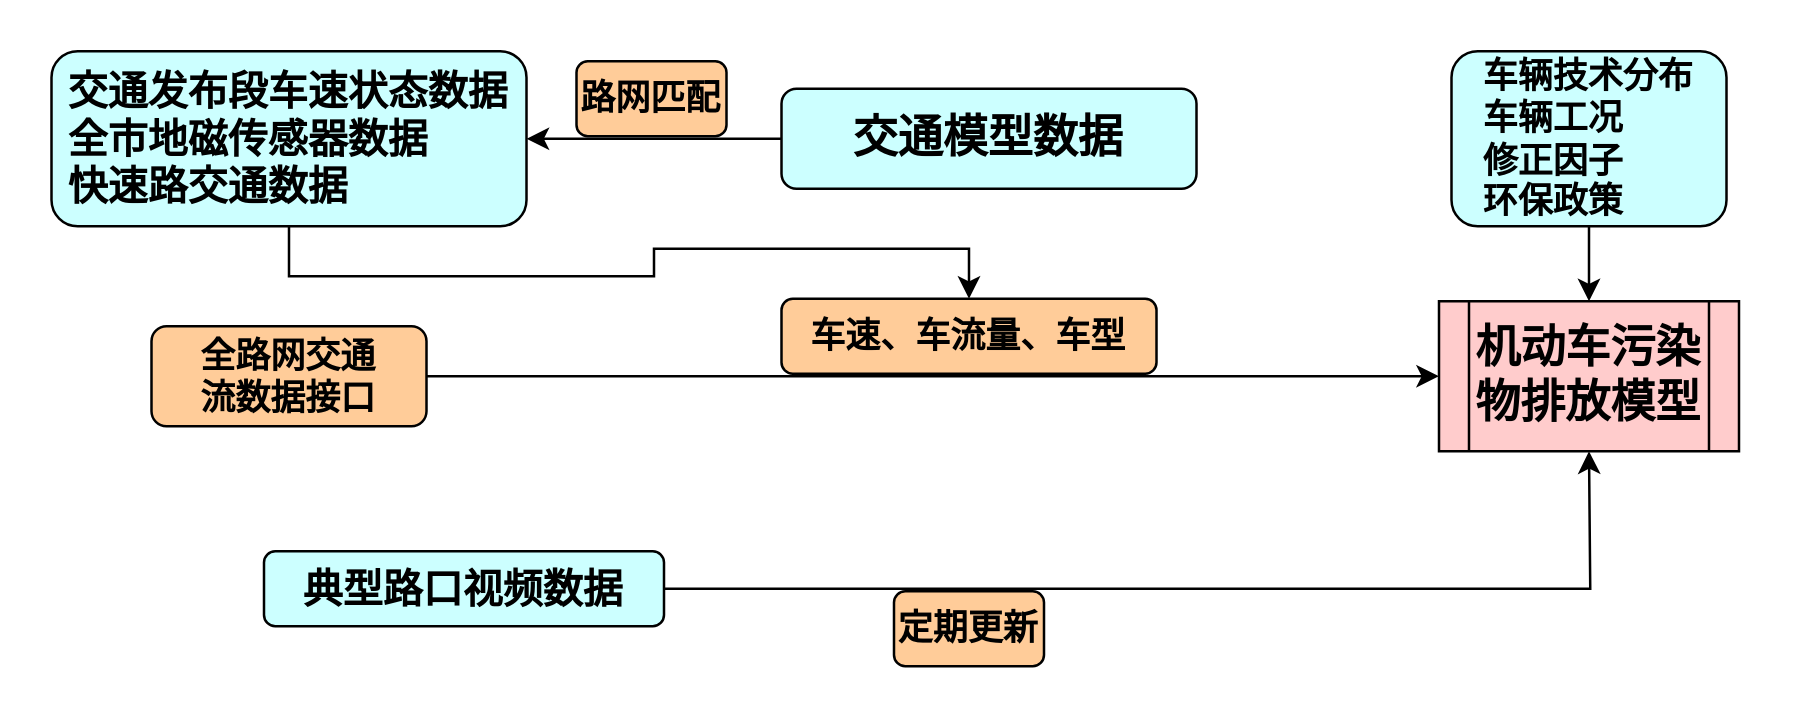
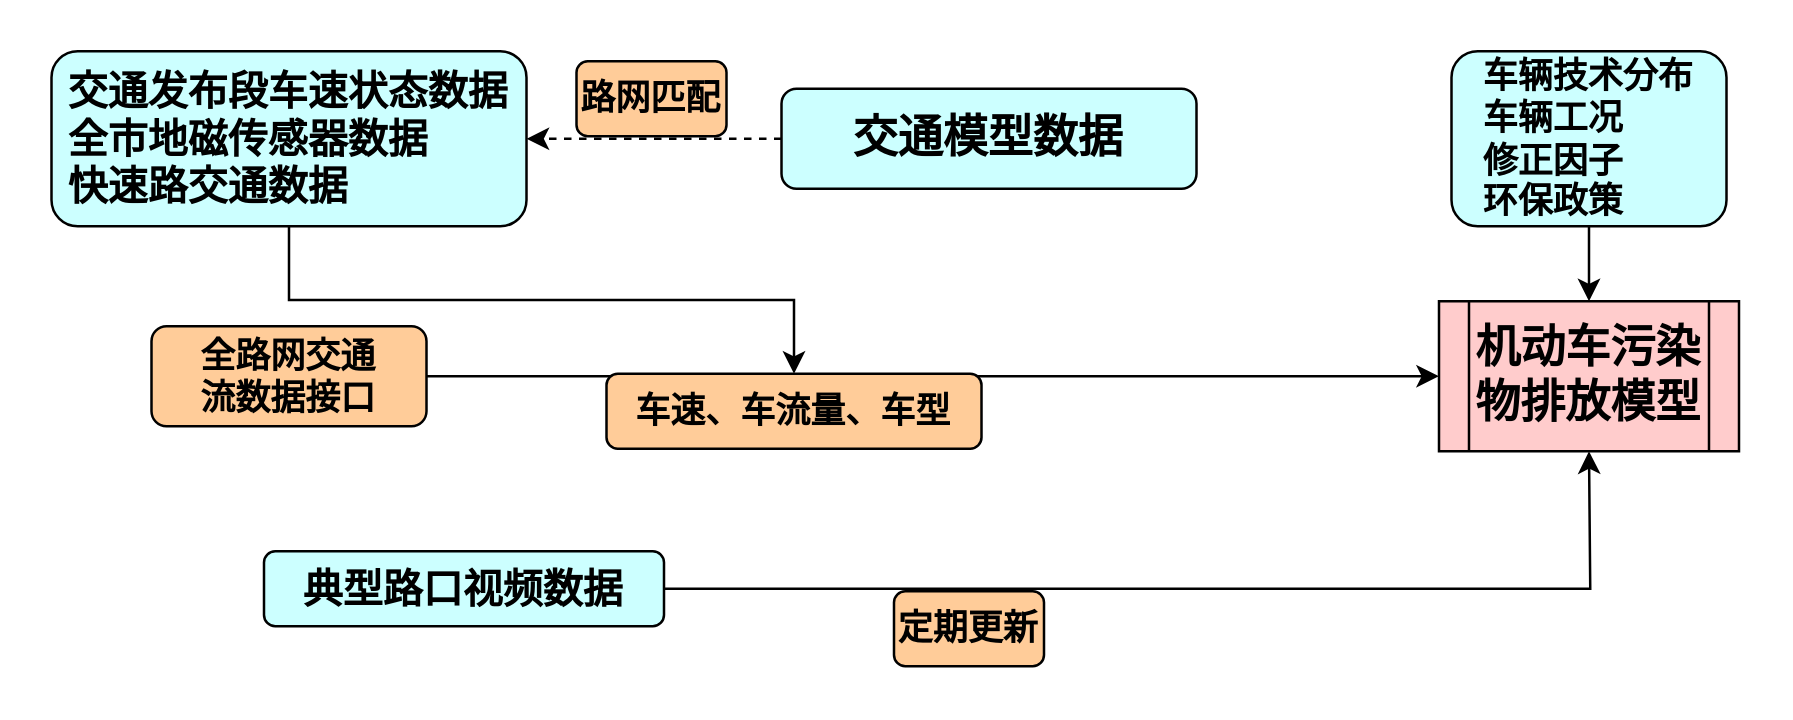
(660, 139) -> (660, 139)
(969, 336) -> (794, 411)
